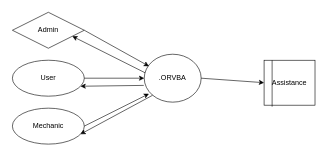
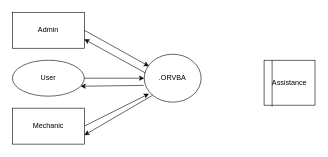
(48, 30) -> (48, 30)
(230, 80) -> none
(48, 126) -> (48, 126)
